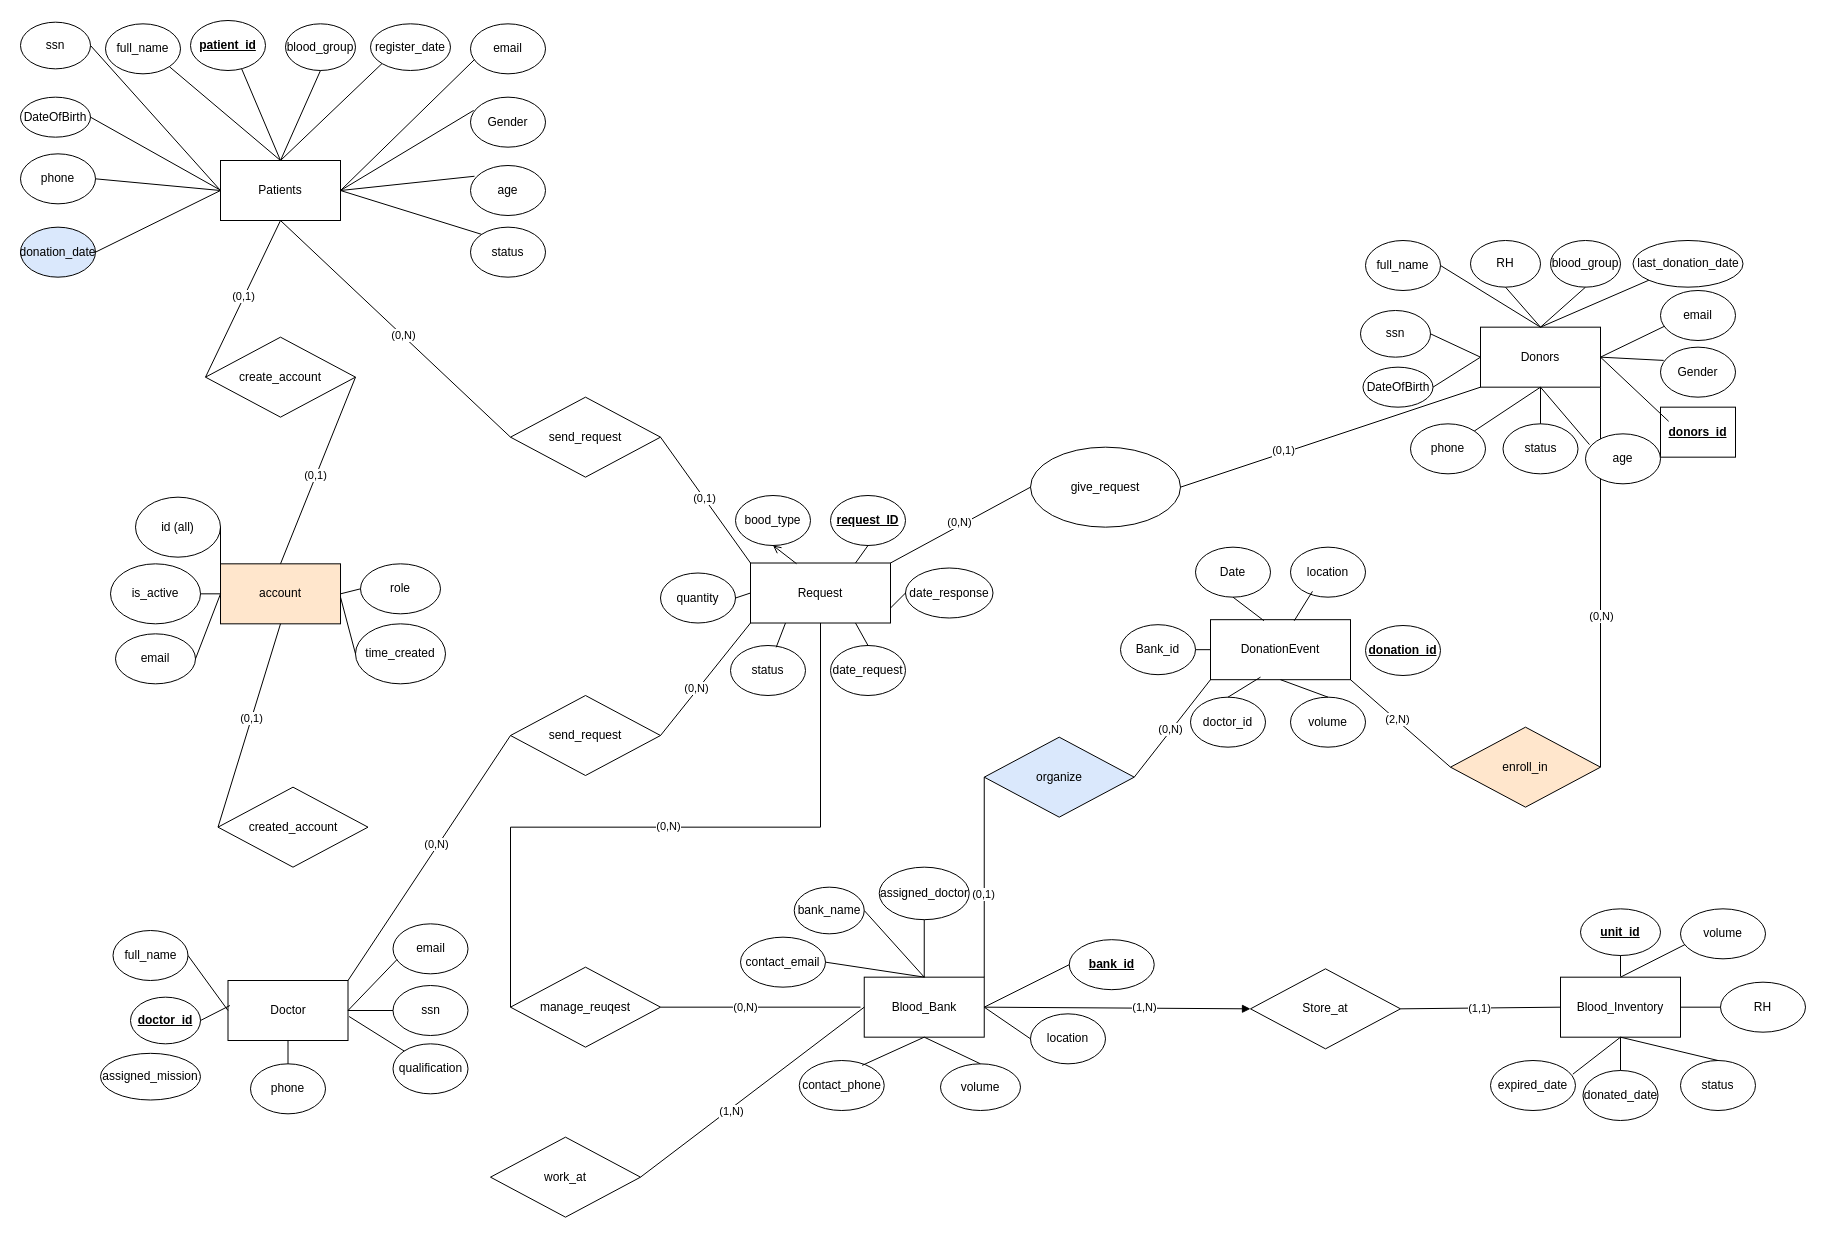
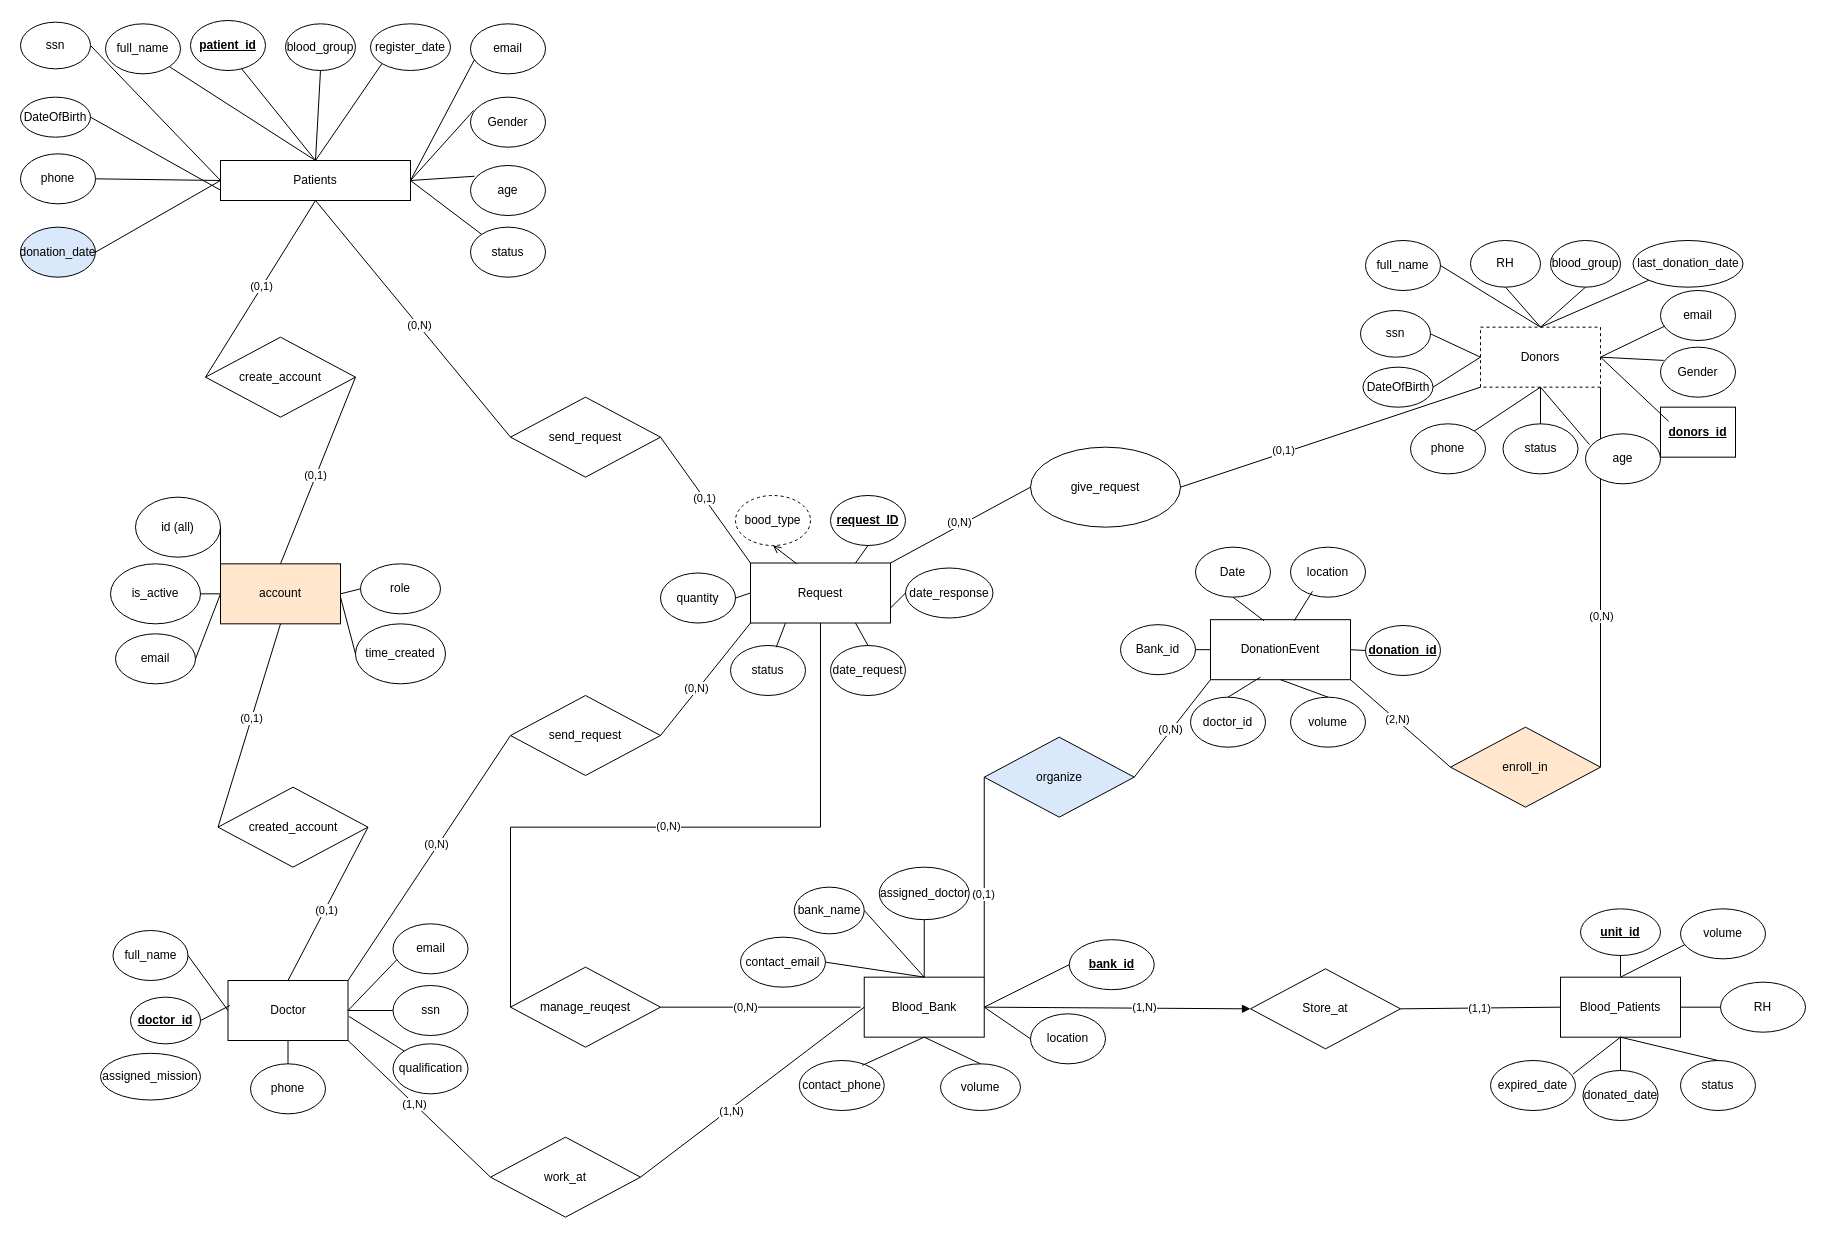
(281, 191) -> (316, 181)
(1541, 357) -> (1541, 357)
(773, 521) -> (773, 521)
none -> (1358, 650)
none -> (328, 904)
(1621, 1008) -> (1621, 1008)
none -> (420, 1109)
